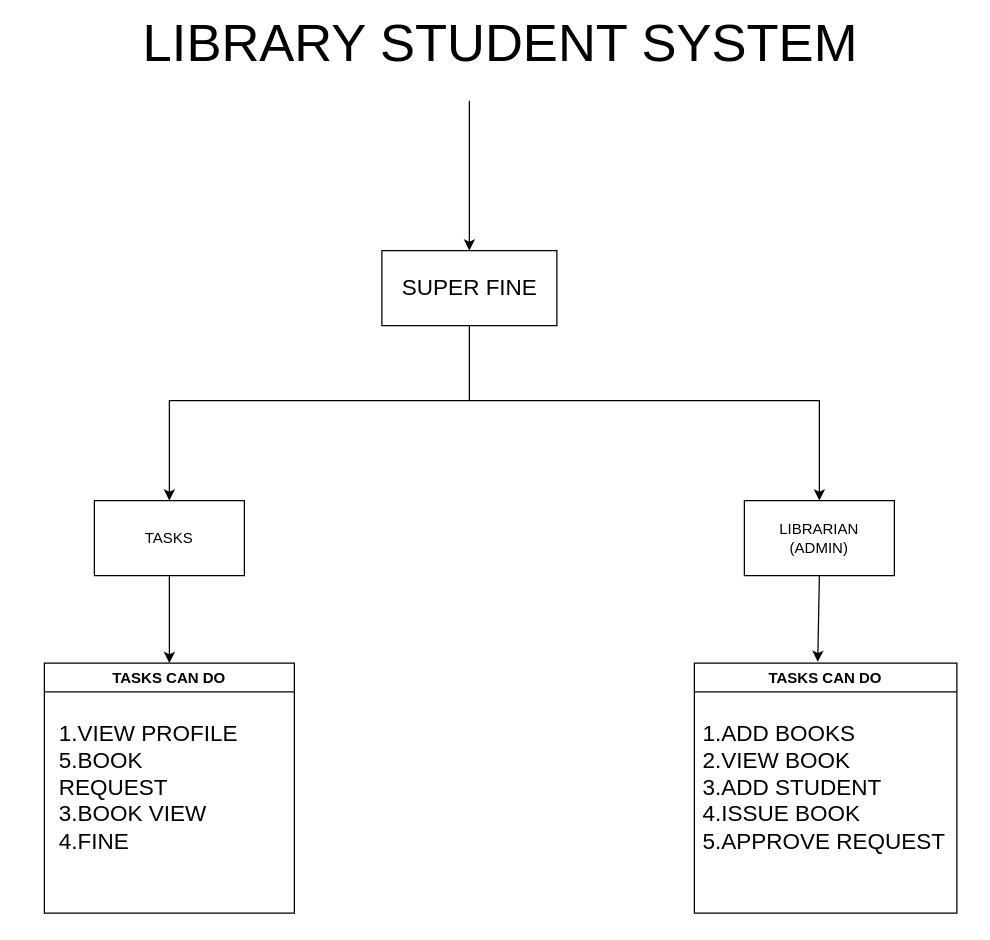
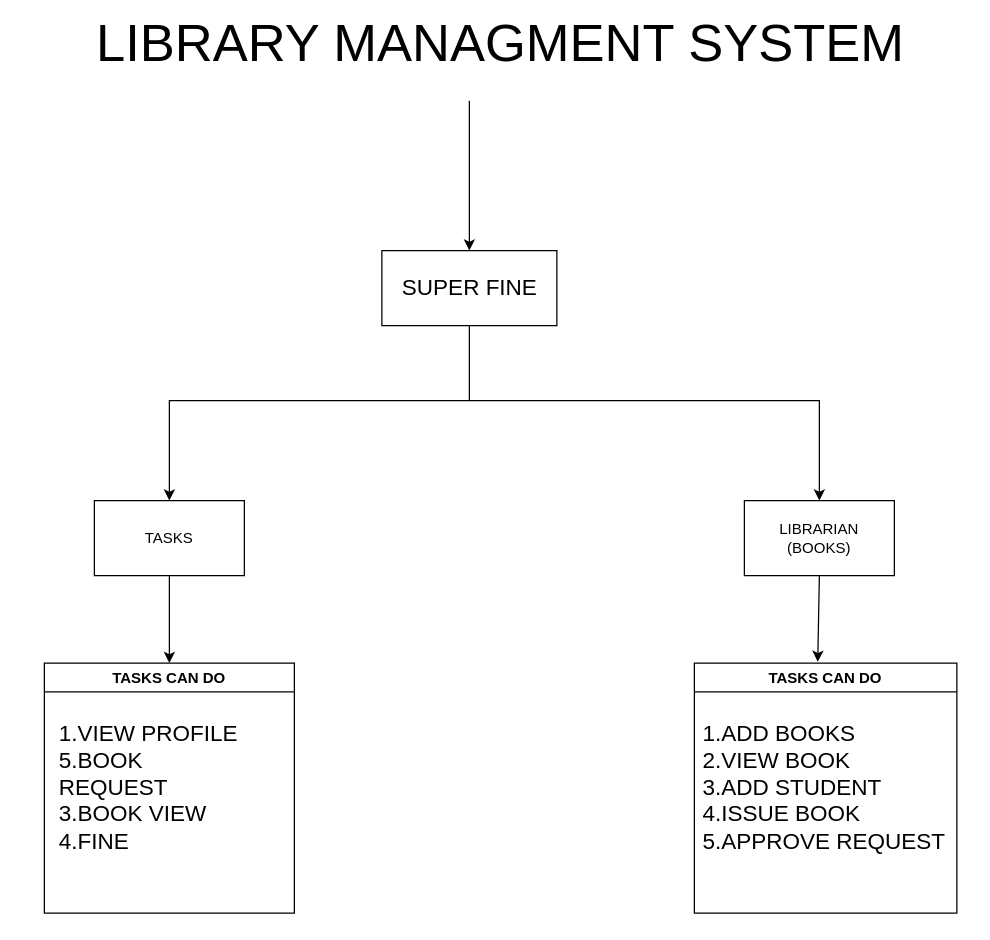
(501, 44) -> (501, 44)
(819, 538) -> (819, 538)
